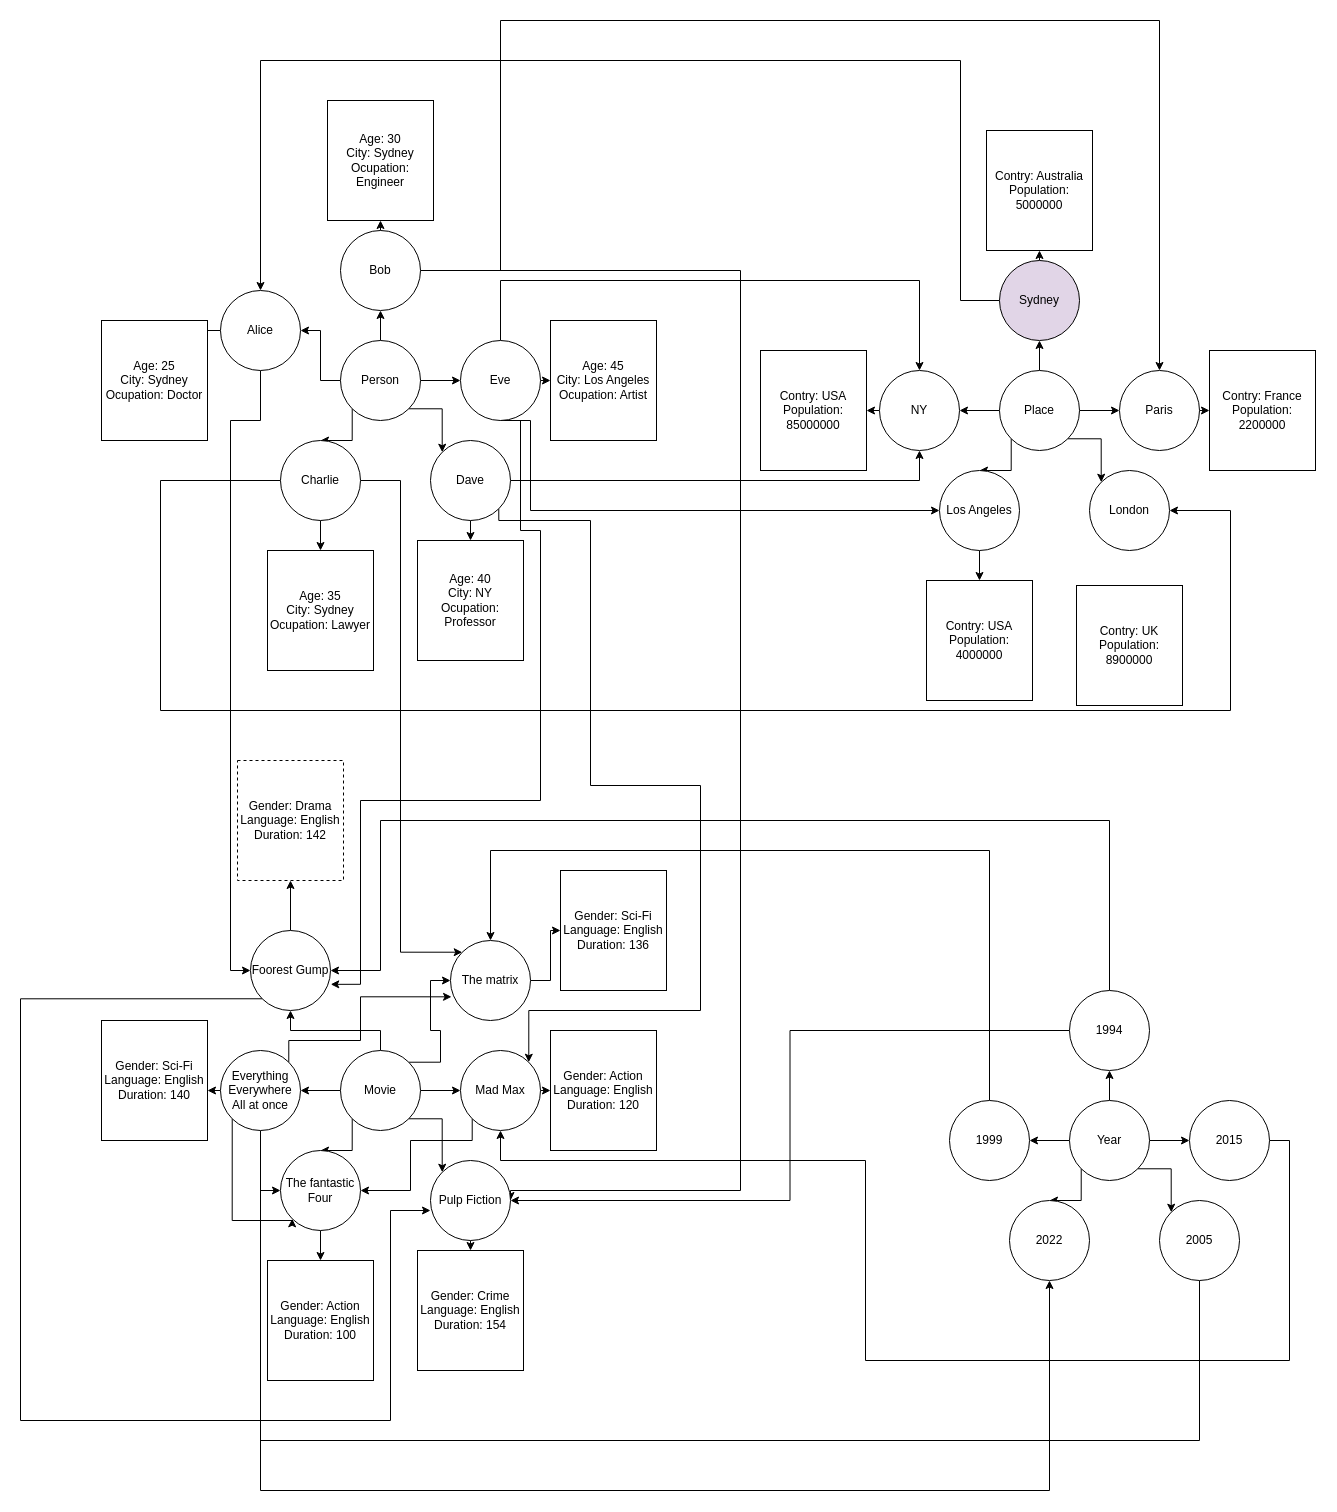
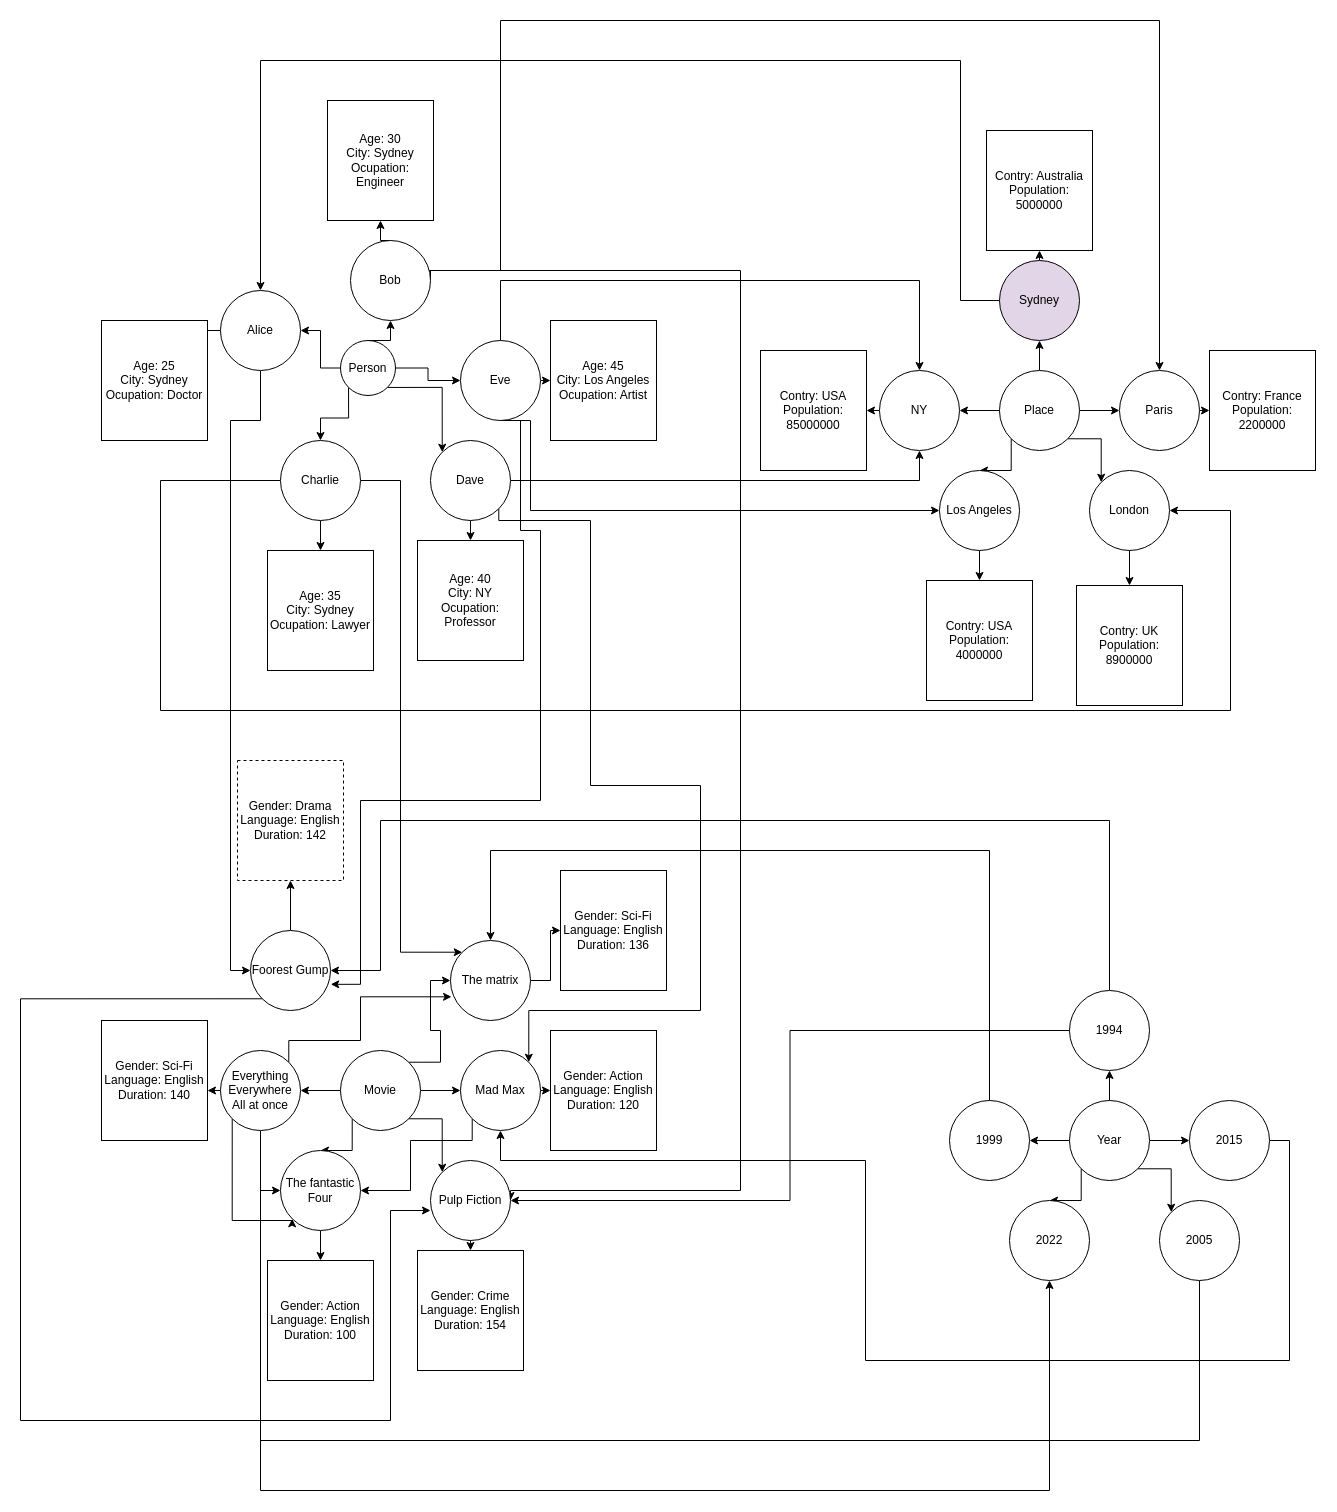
(381, 271) -> (391, 281)
(381, 381) -> (368, 368)
none -> (1130, 565)
(340, 1031) -> none
